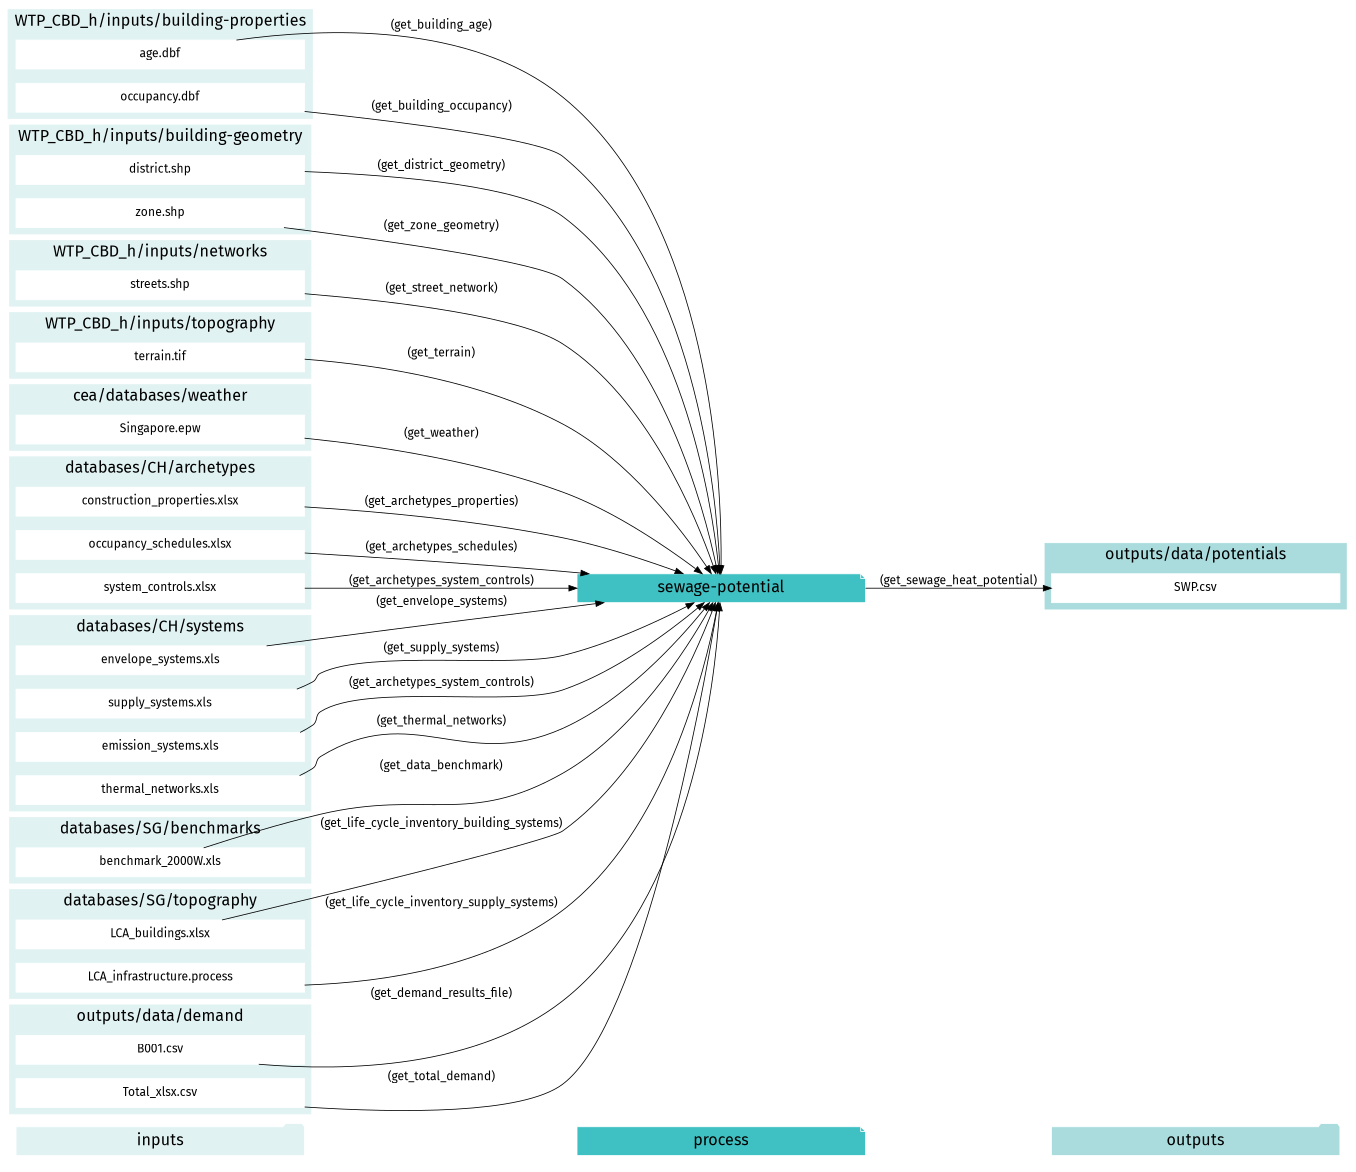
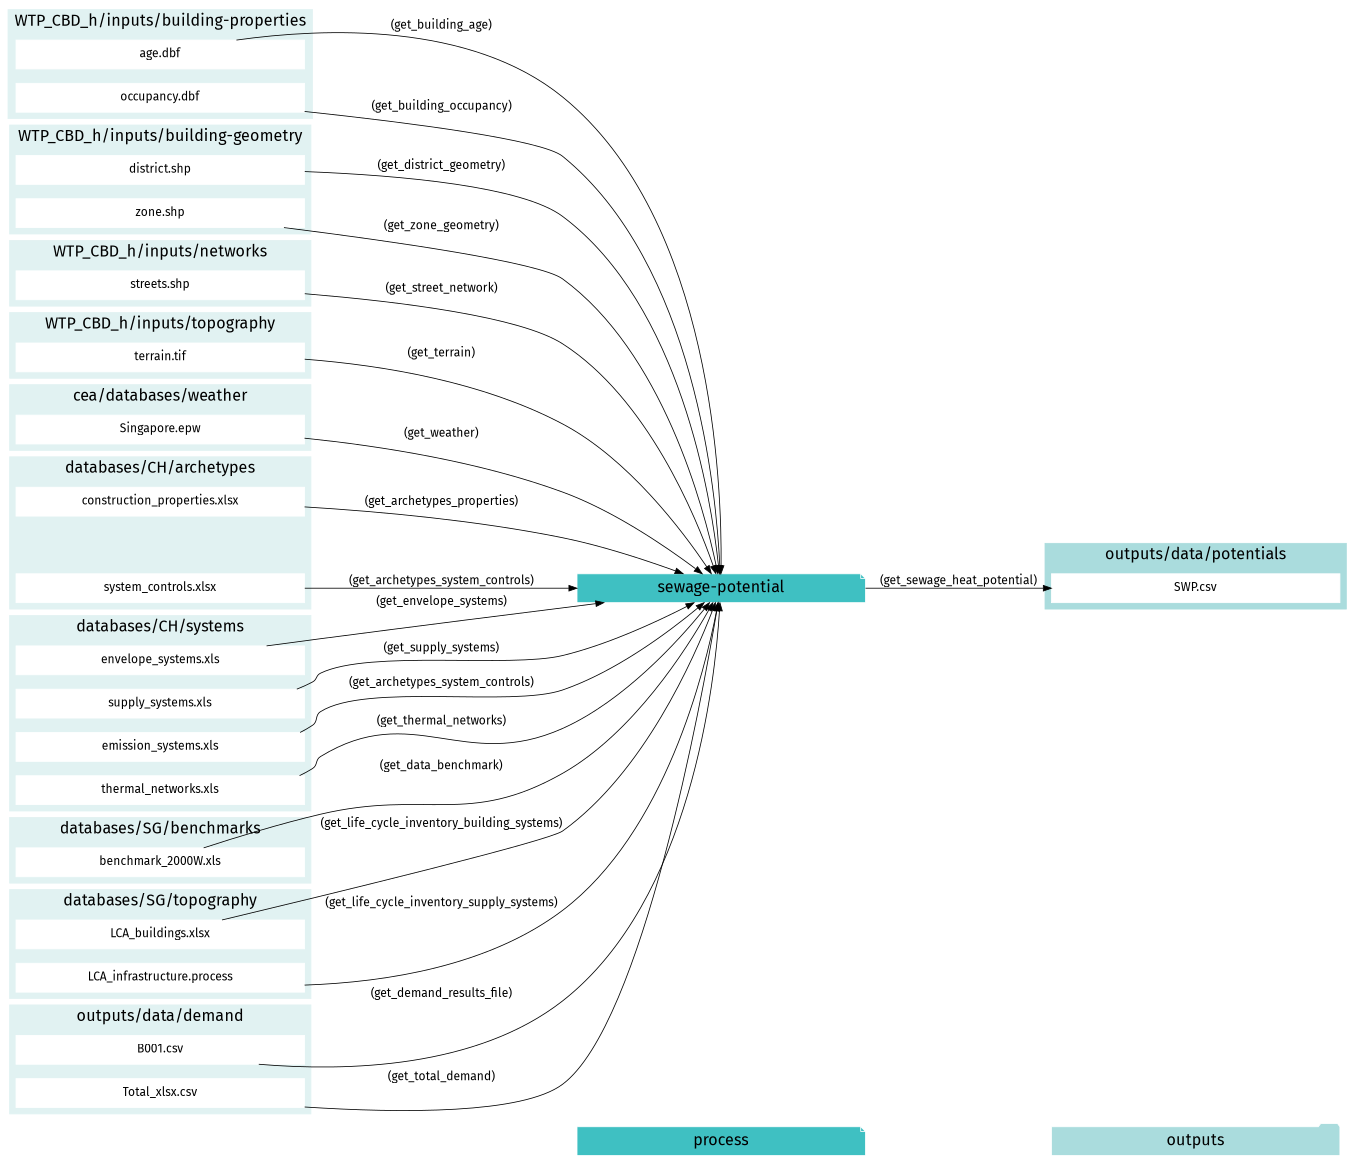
(160, 545) -> none
(160, 1141) -> none
